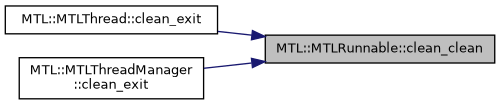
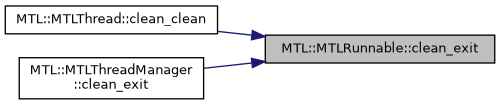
(111, 20) -> (111, 20)
(380, 49) -> (380, 49)
